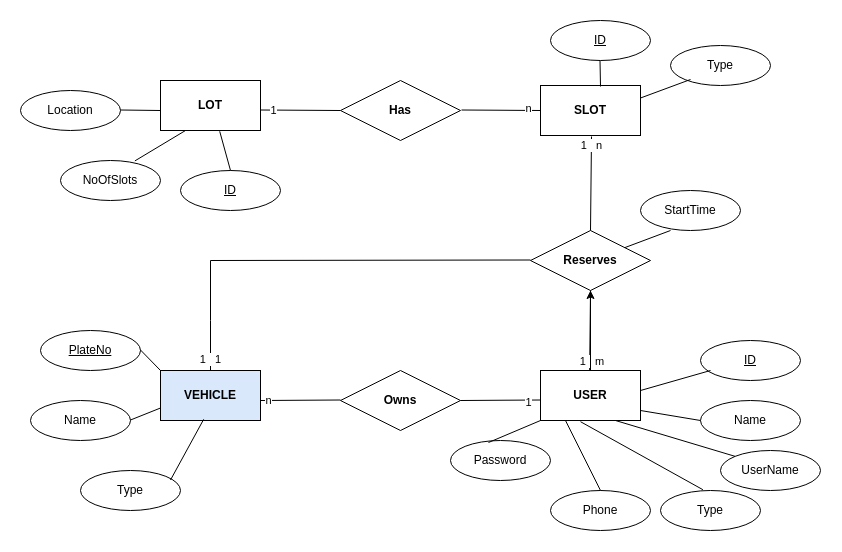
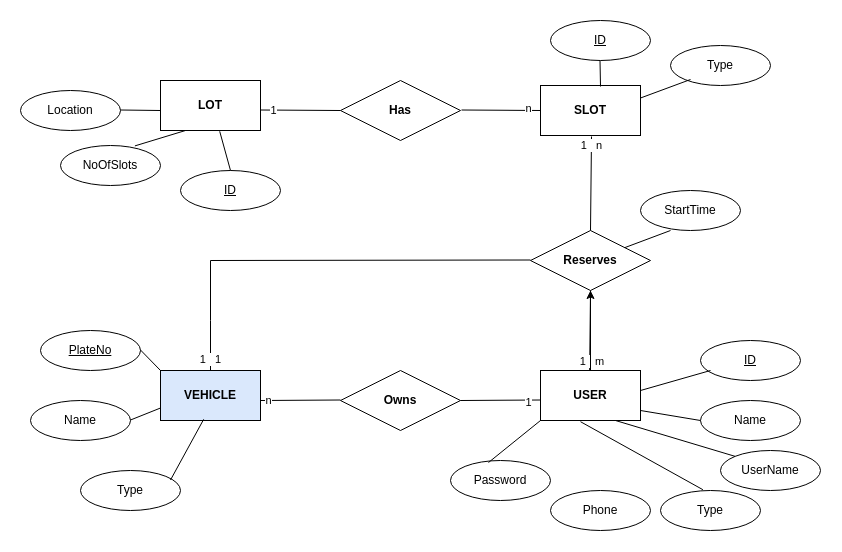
(111, 181) -> (111, 166)
(583, 456) -> none
(501, 461) -> (501, 481)
